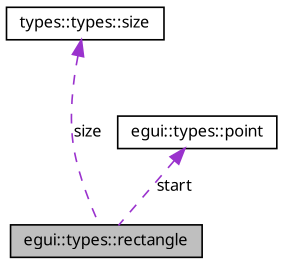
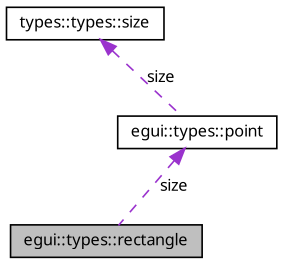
(73, 142) -> (147, 84)
(175, 187) -> (175, 187)
